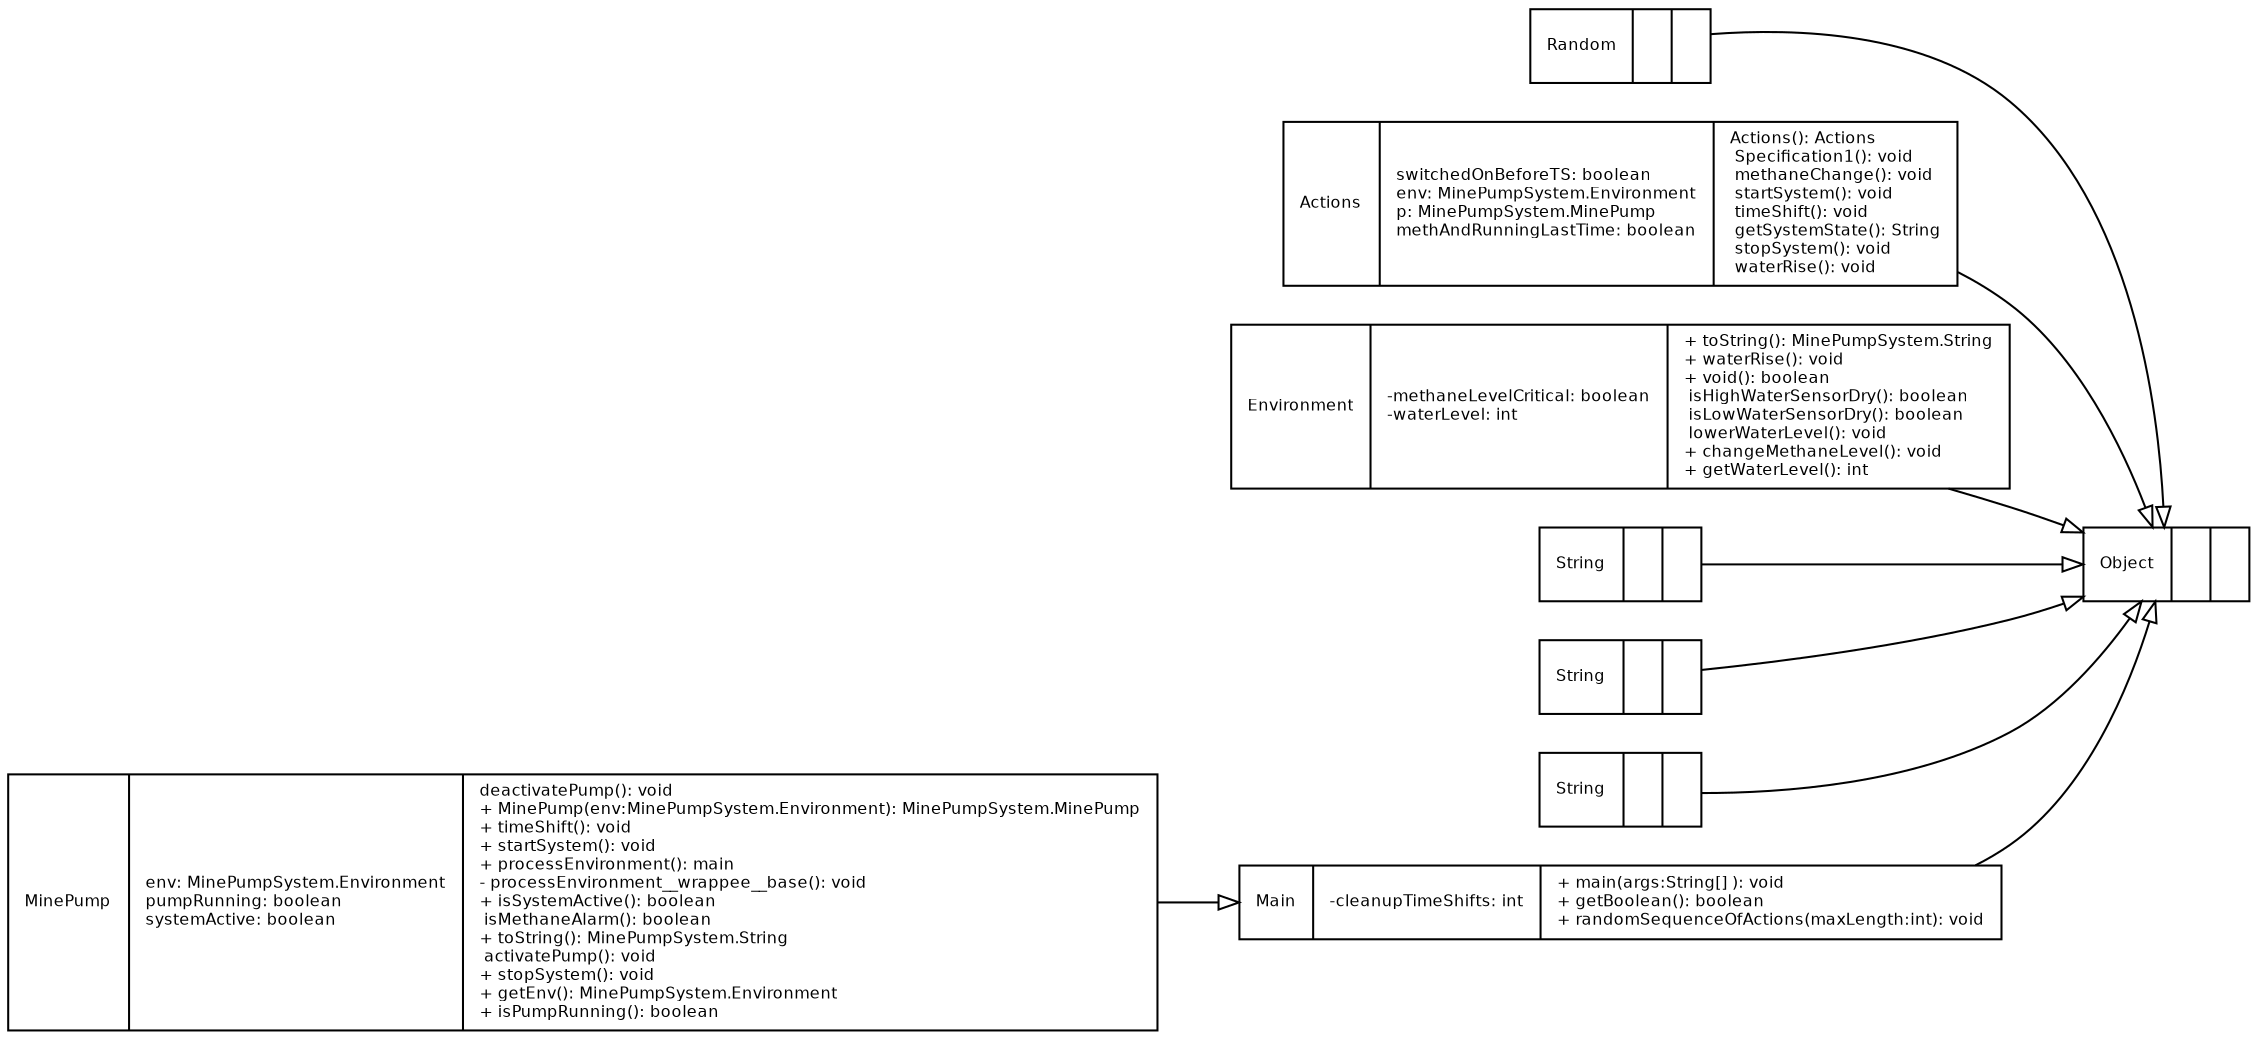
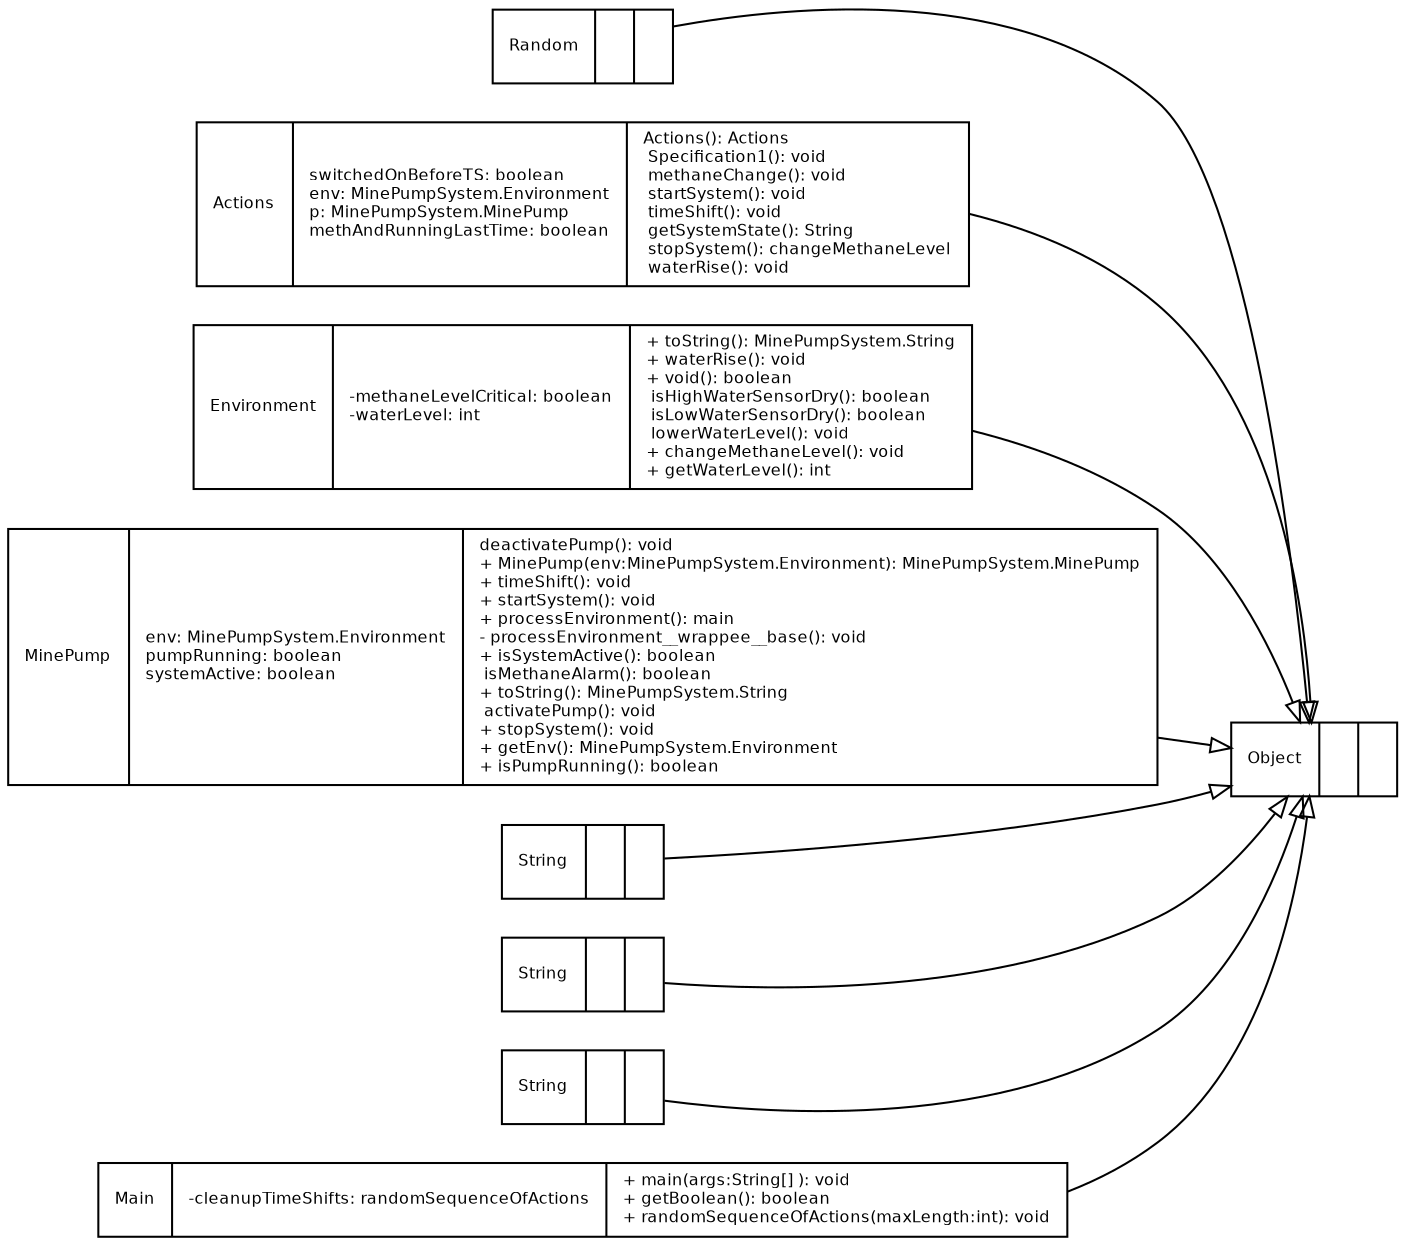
(1811, 249) -> (798, 249)
(1427, 901) -> (389, 1199)
(1188, 902) -> (1184, 741)
